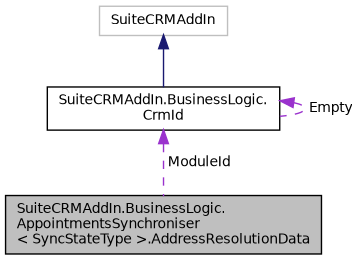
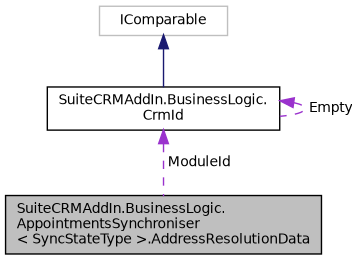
(164, 21) -> (164, 21)
